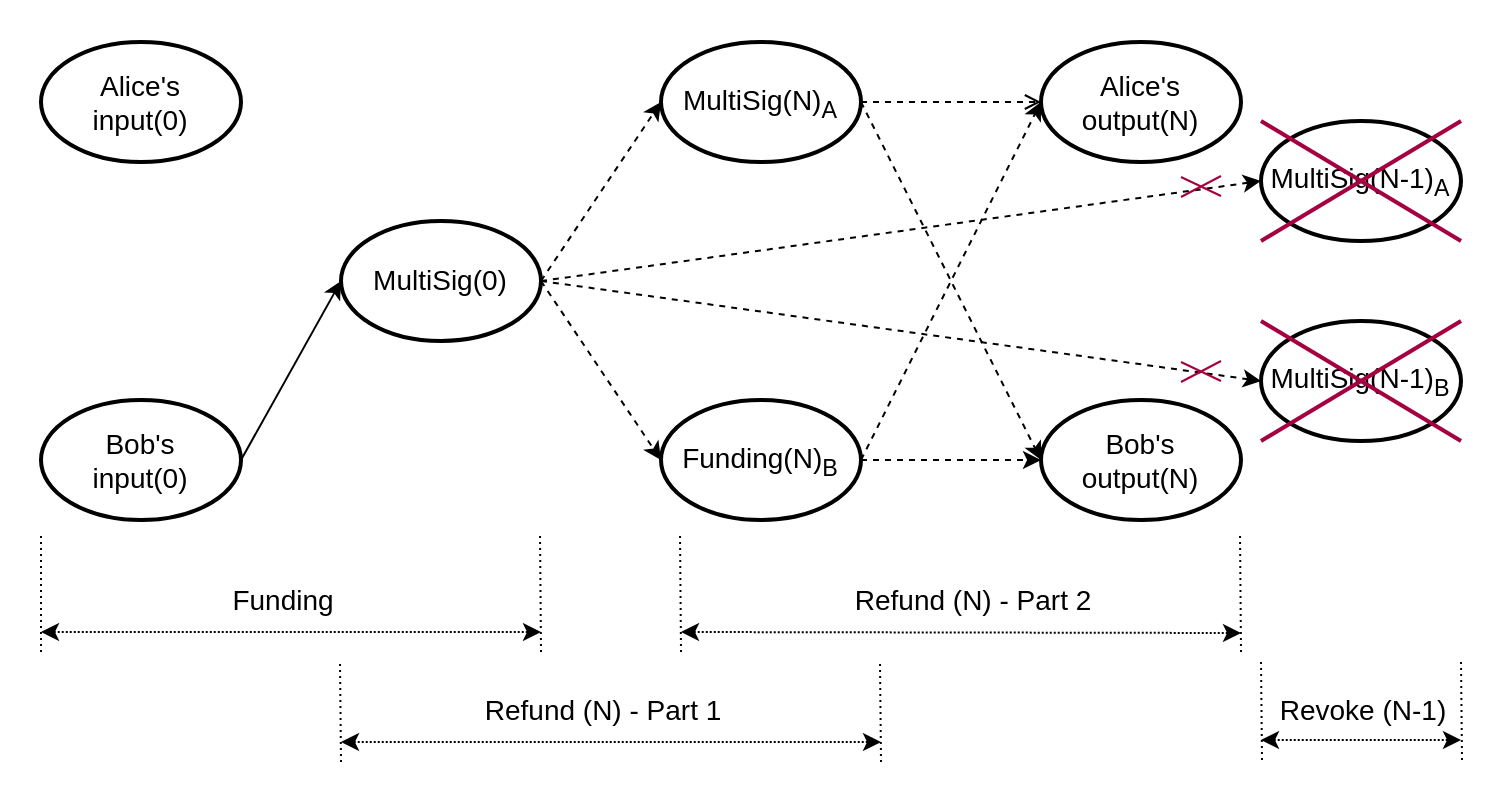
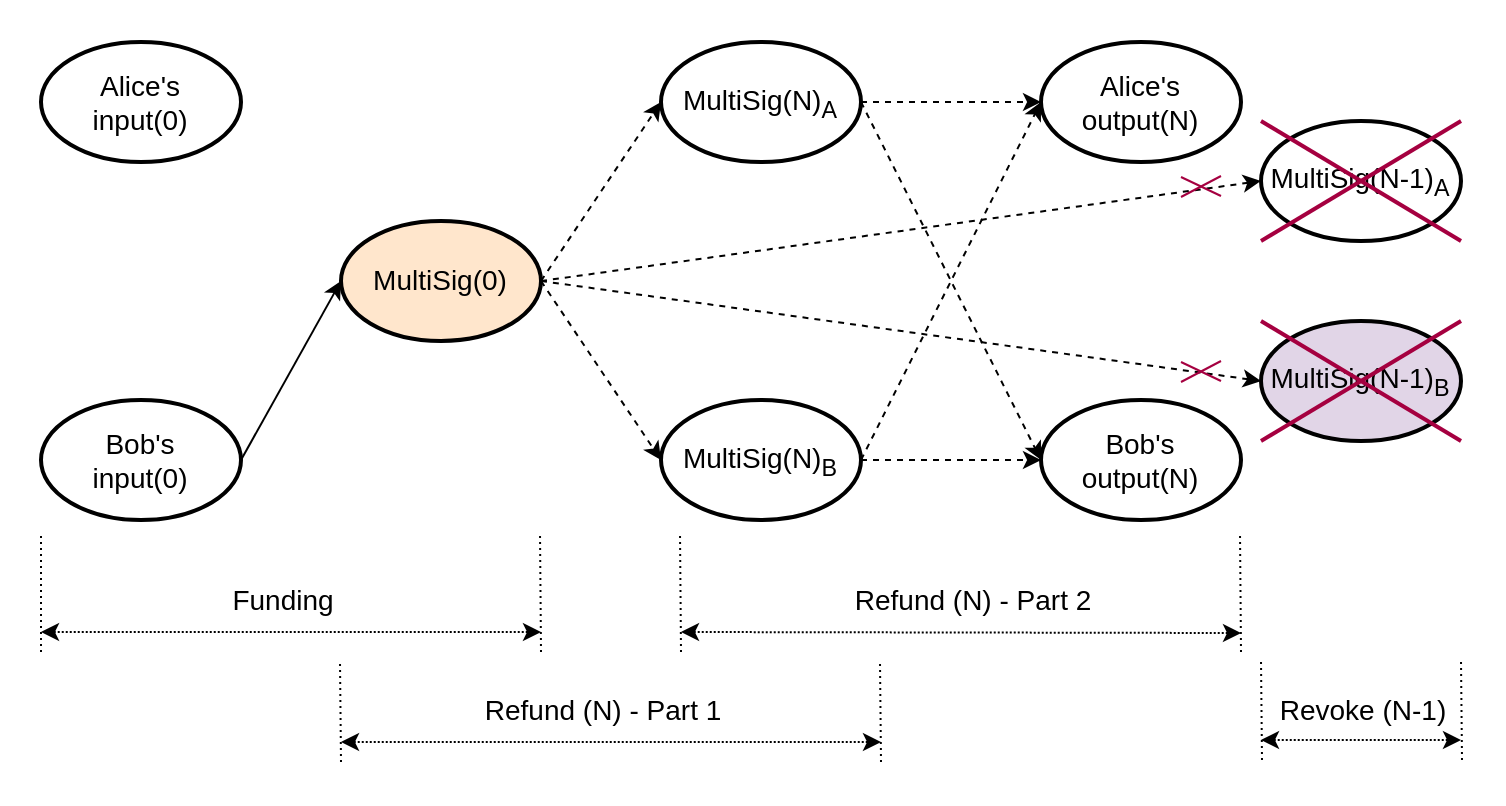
(1028, 102) -> (1026, 102)
(441, 281) -> (441, 281)
(1361, 381) -> (1361, 381)
(761, 461) -> (761, 461)
